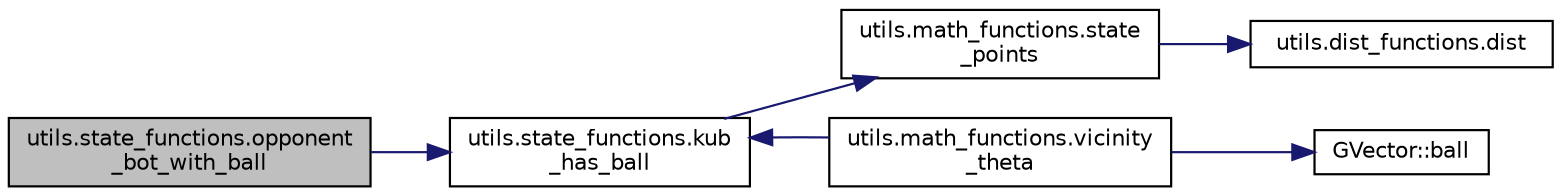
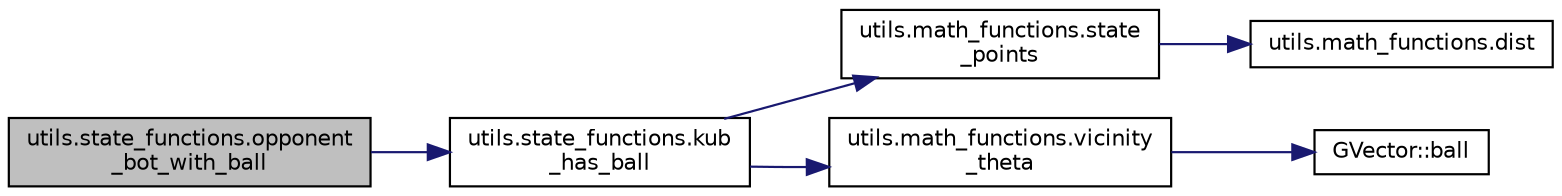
(1402, 44) -> (1402, 44)
(801, 137) -> (778, 167)
